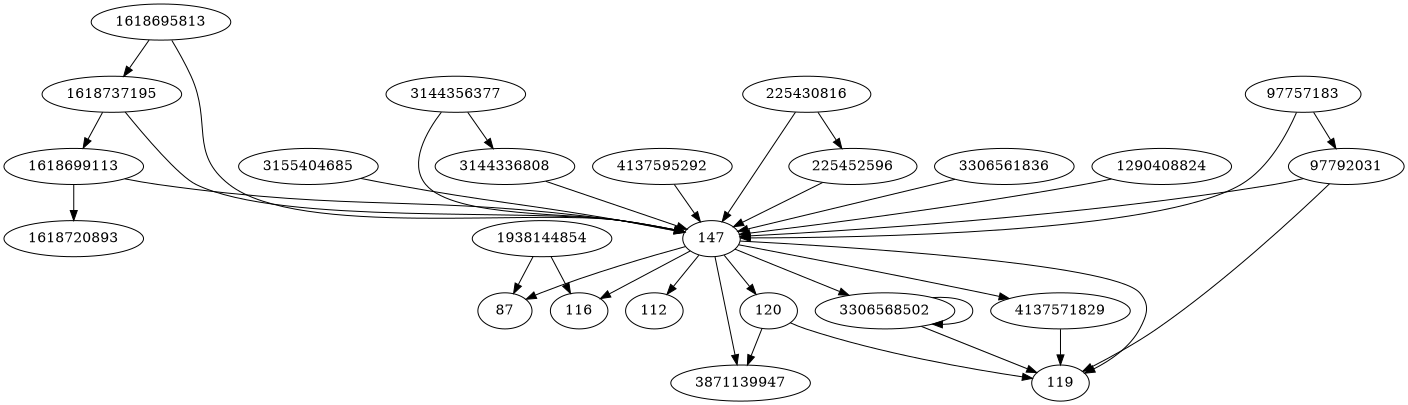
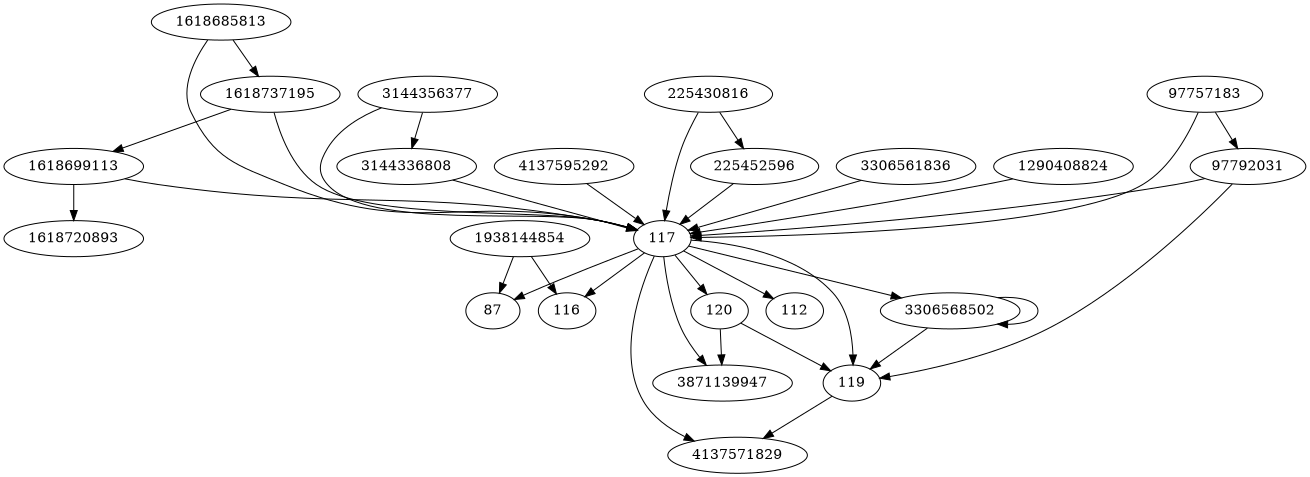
(161, 22) -> (221, 22)
(308, 166) -> none
(712, 239) -> (662, 239)
(1060, 342) -> (802, 415)
